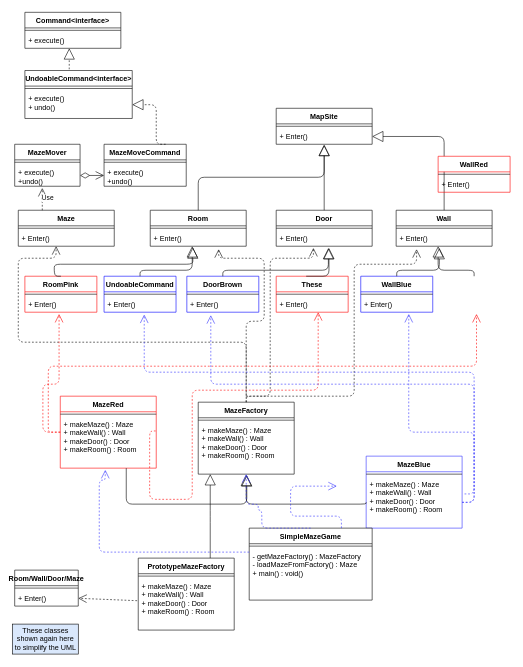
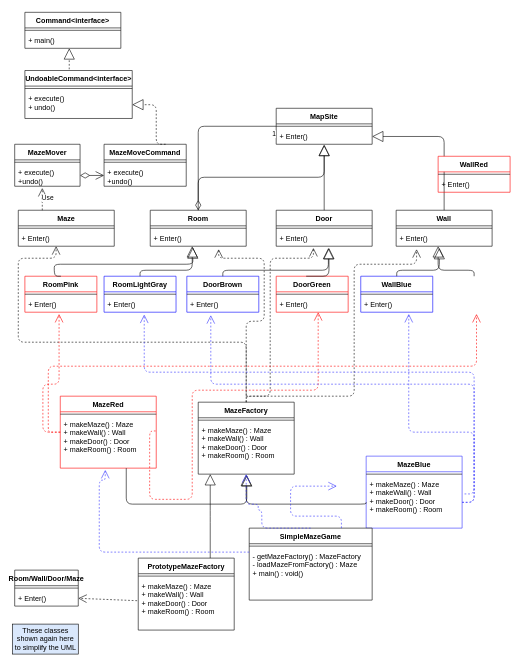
(49, 41) -> (42, 41)
none -> (212, 126)
(140, 284) -> (140, 284)
(312, 284) -> (312, 284)
